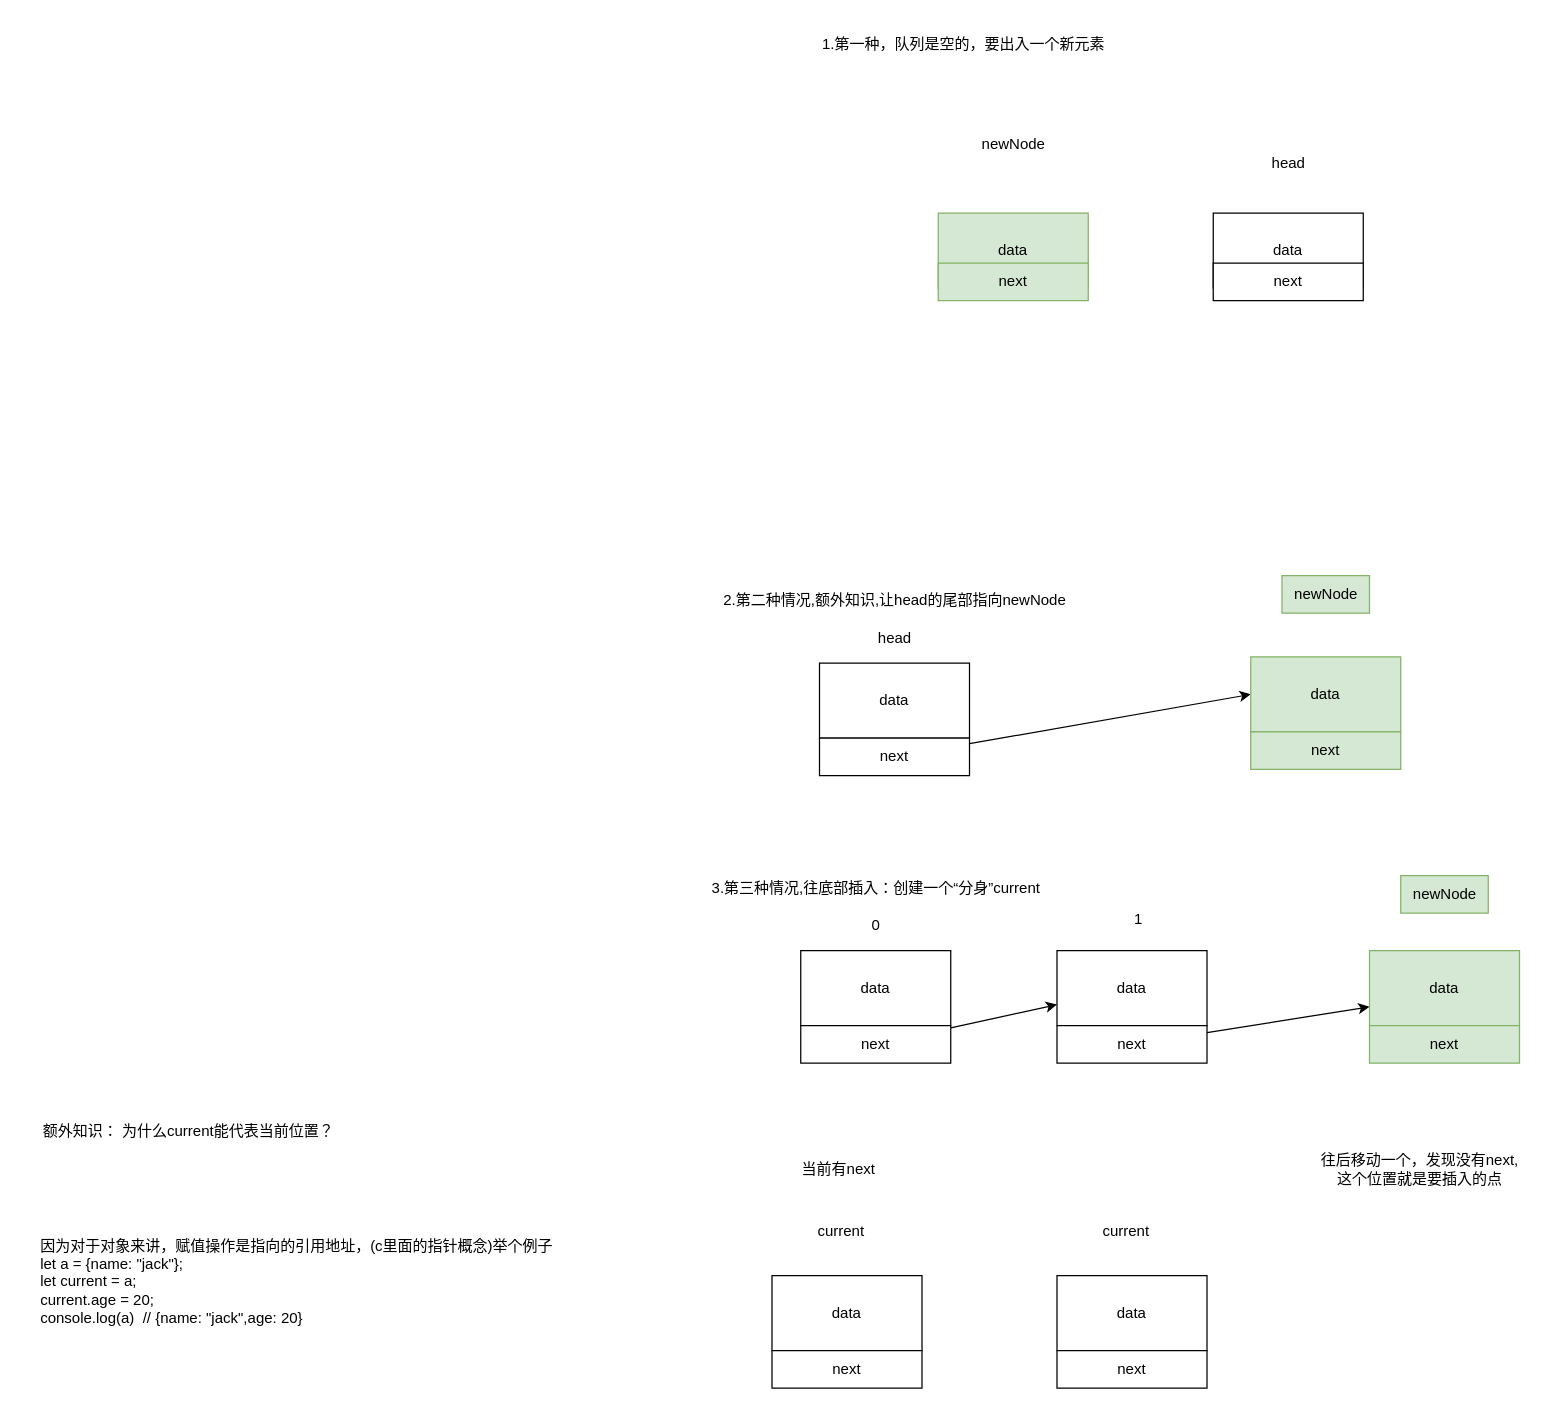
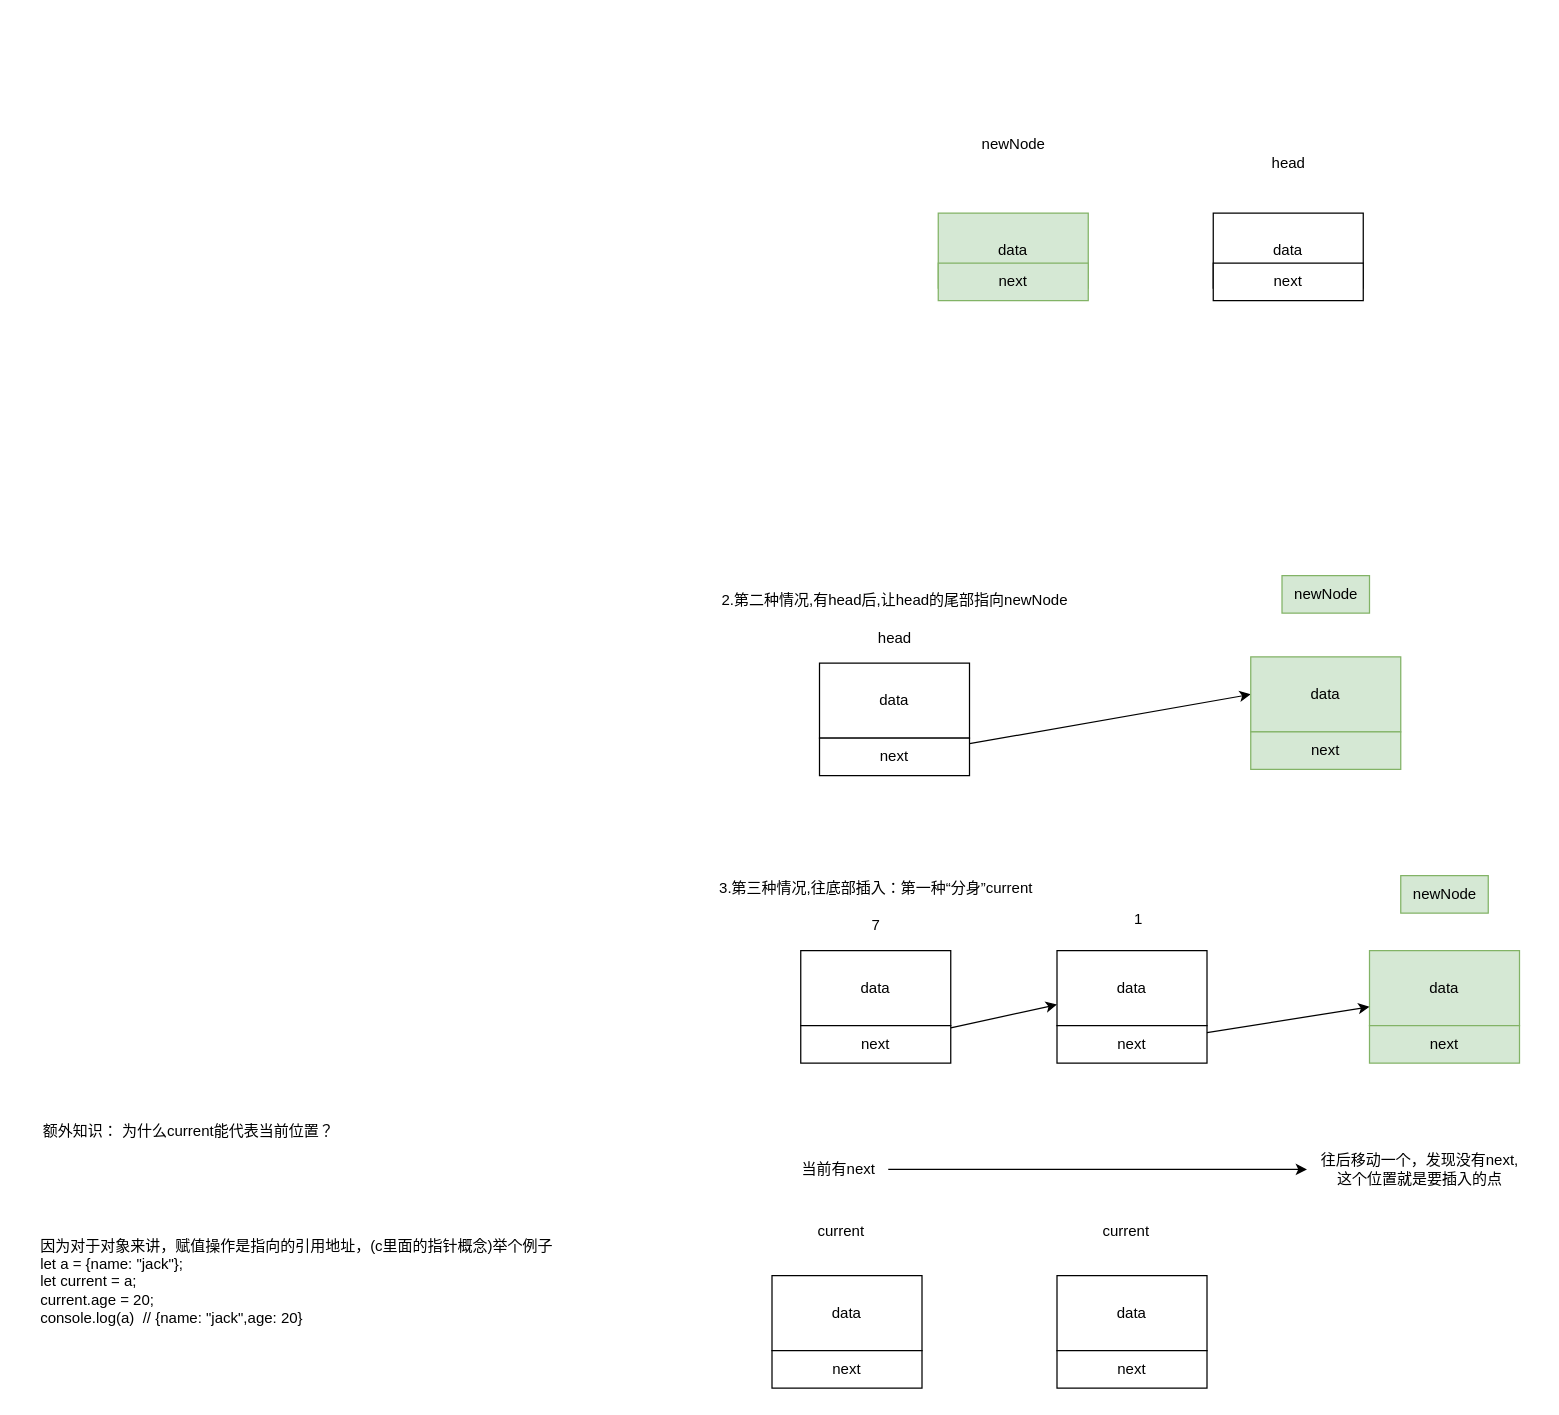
(963, 44) -> none
(895, 601) -> (895, 601)
(876, 888) -> (876, 888)
(876, 926) -> (876, 926)
none -> (1094, 1169)
